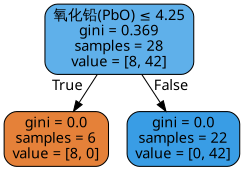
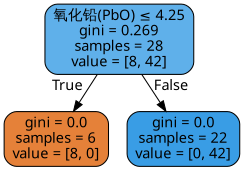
(119, 31) -> (119, 31)
